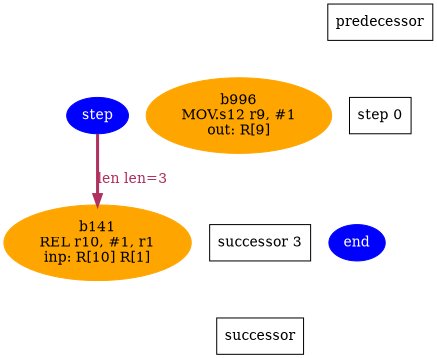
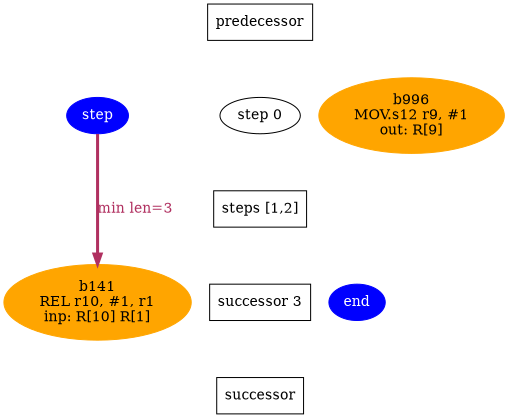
(380, 116) -> (260, 116)
(133, 179) -> (135, 209)
none -> (260, 209)
